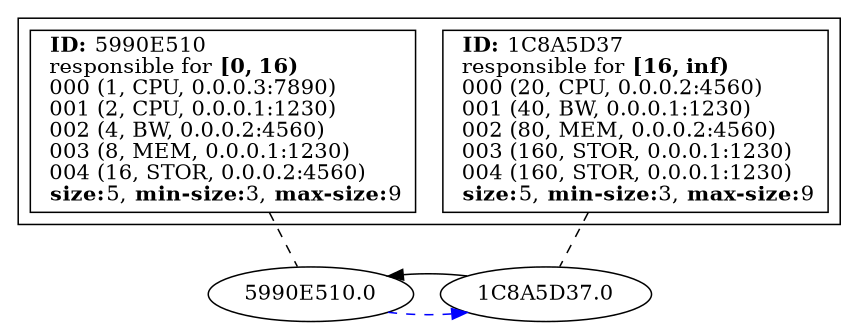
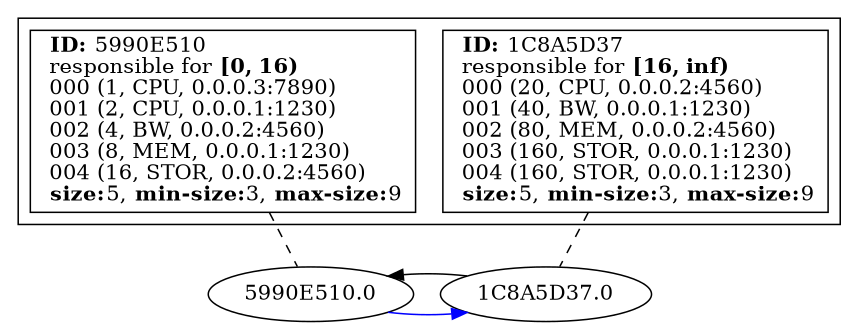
(420, 315) -> (420, 315)
